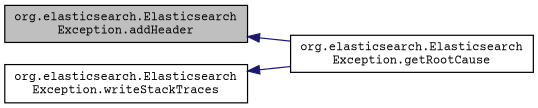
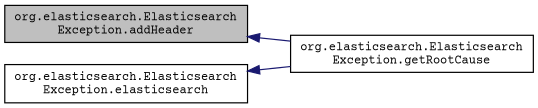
(126, 84) -> (126, 84)
